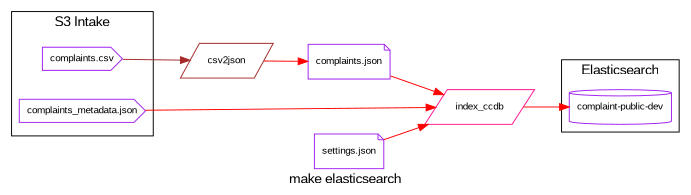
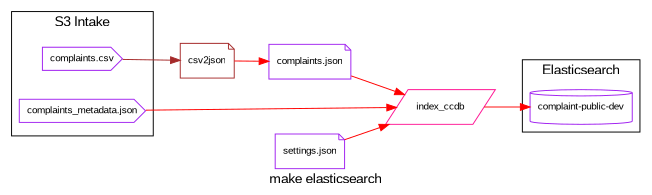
(227, 61) -> (207, 61)
